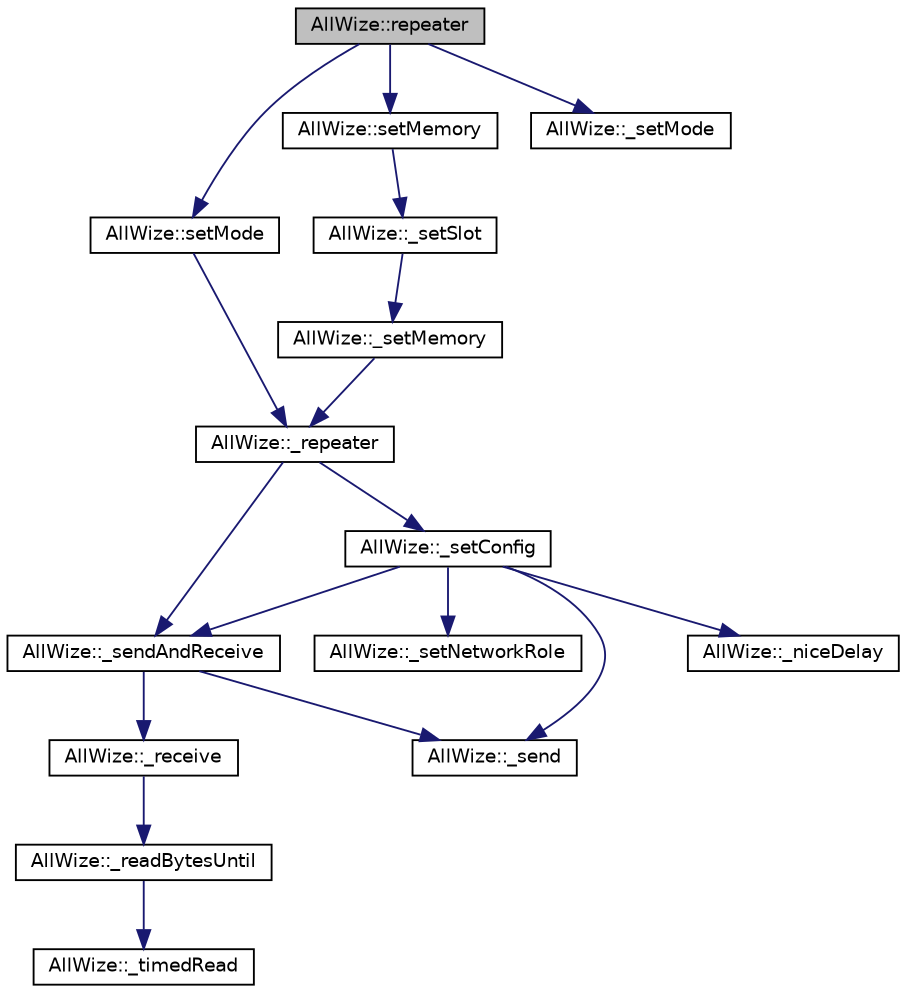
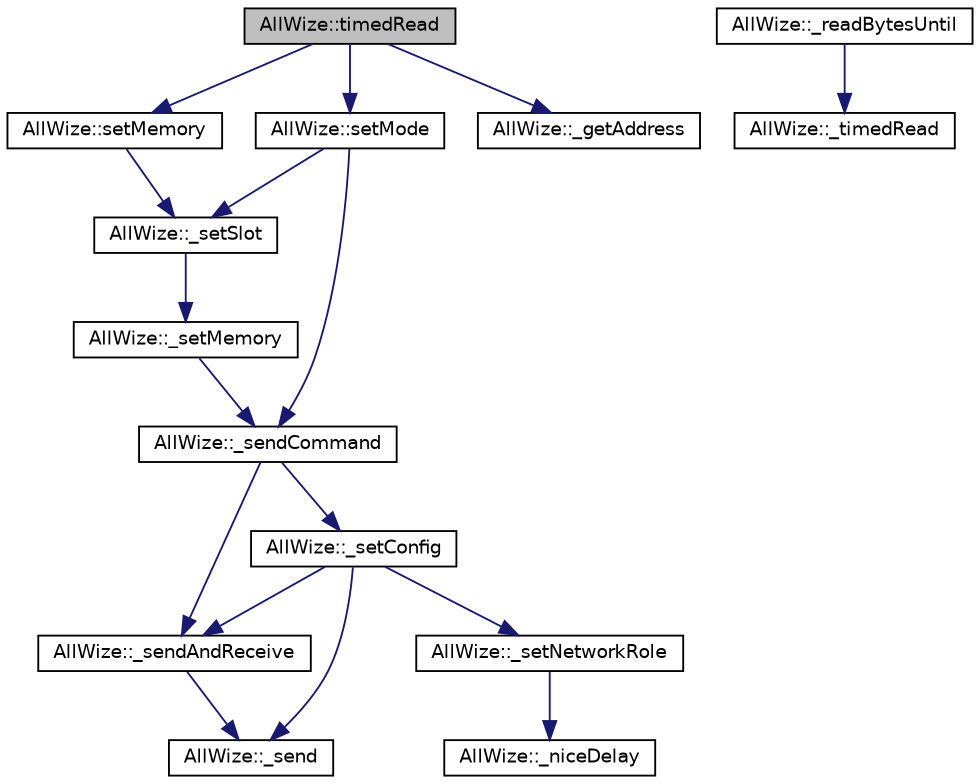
(390, 26) -> (350, 26)
(631, 131) -> (589, 131)
none -> (276, 178)
(295, 444) -> (268, 444)
(612, 598) -> (550, 696)
(144, 758) -> none
